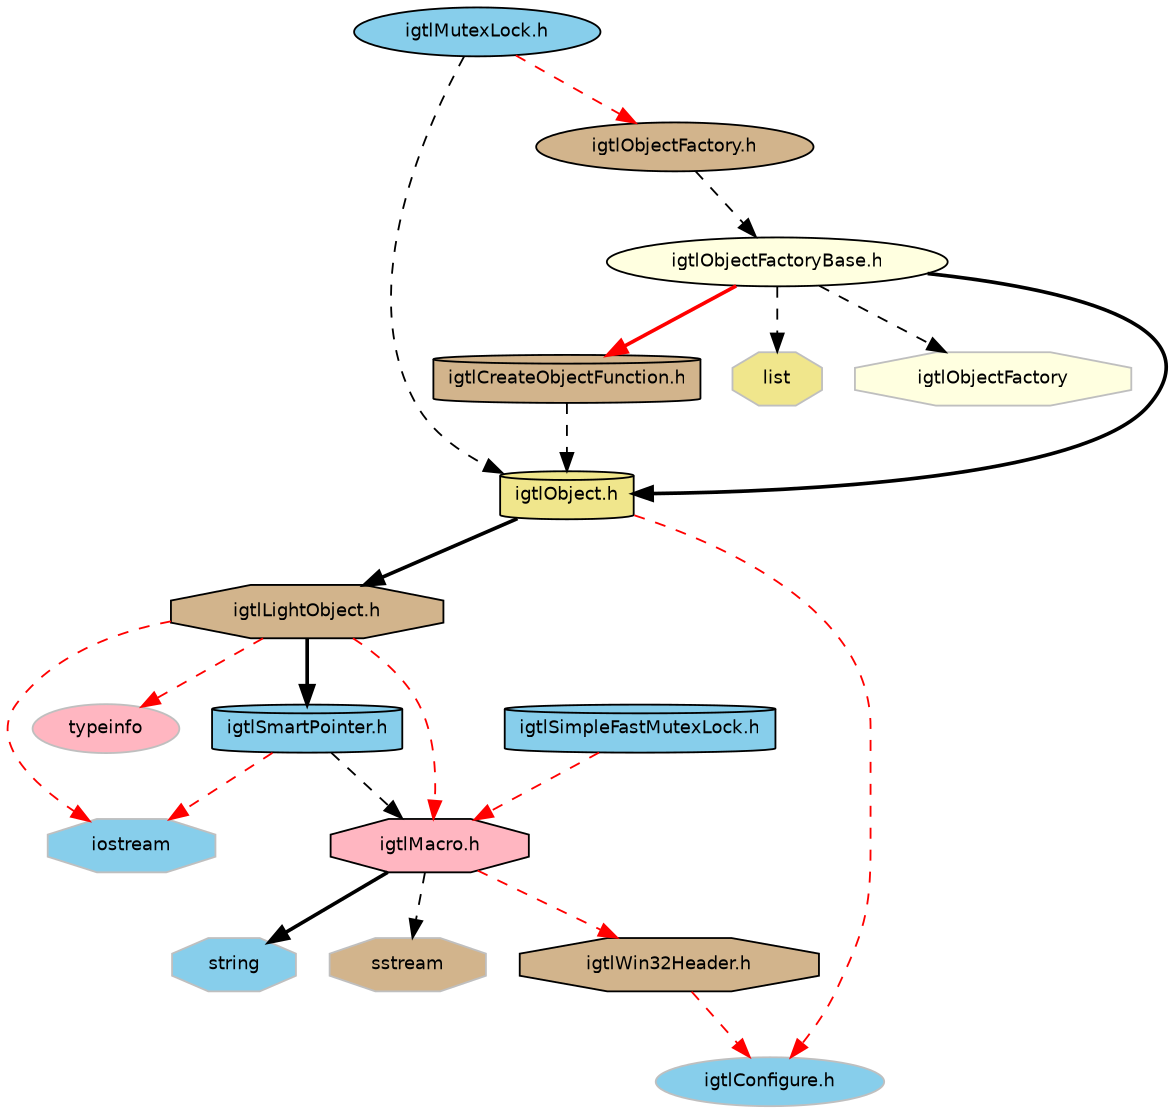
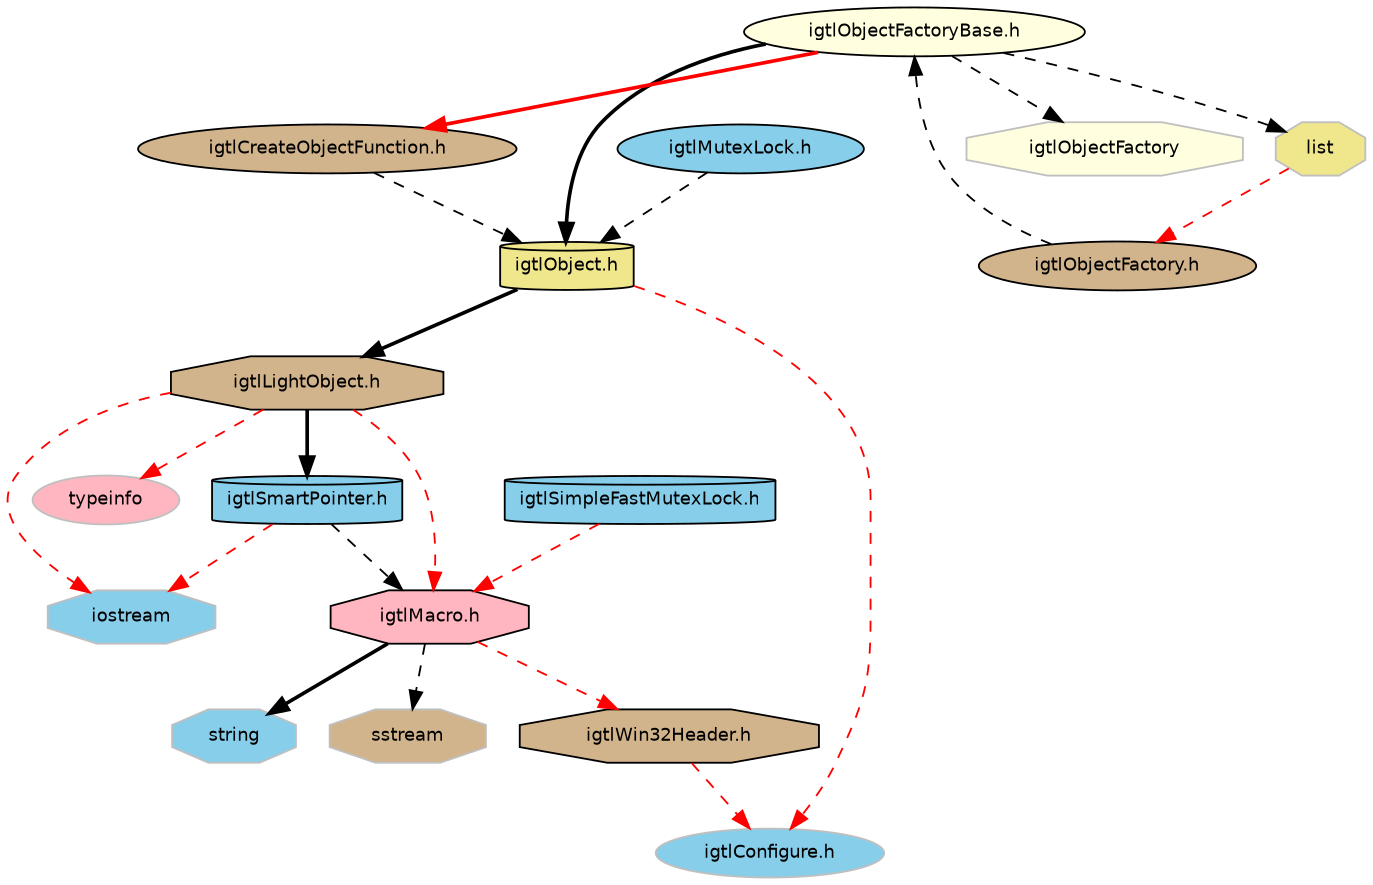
(568, 85) -> (1231, 201)
(567, 379) -> (327, 149)
